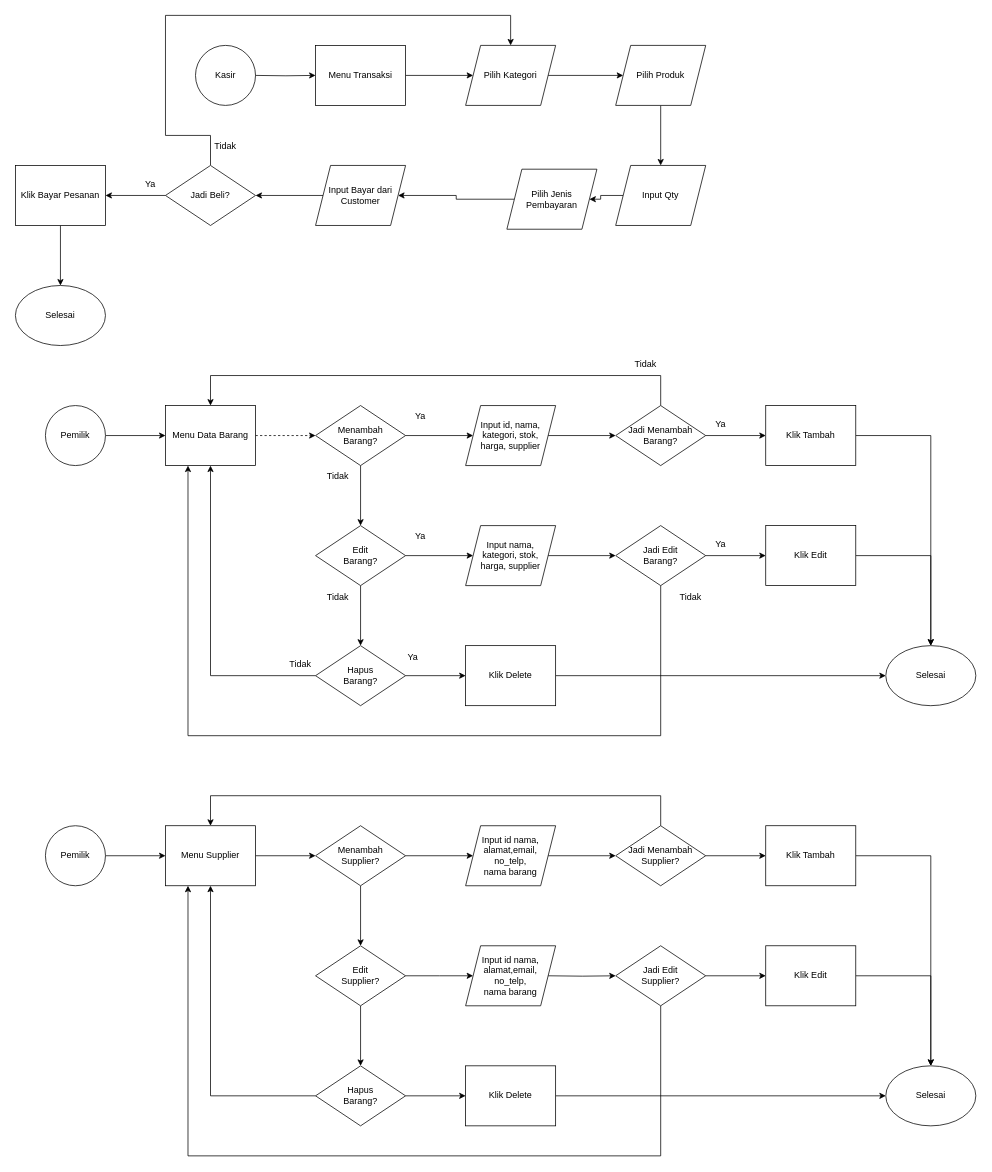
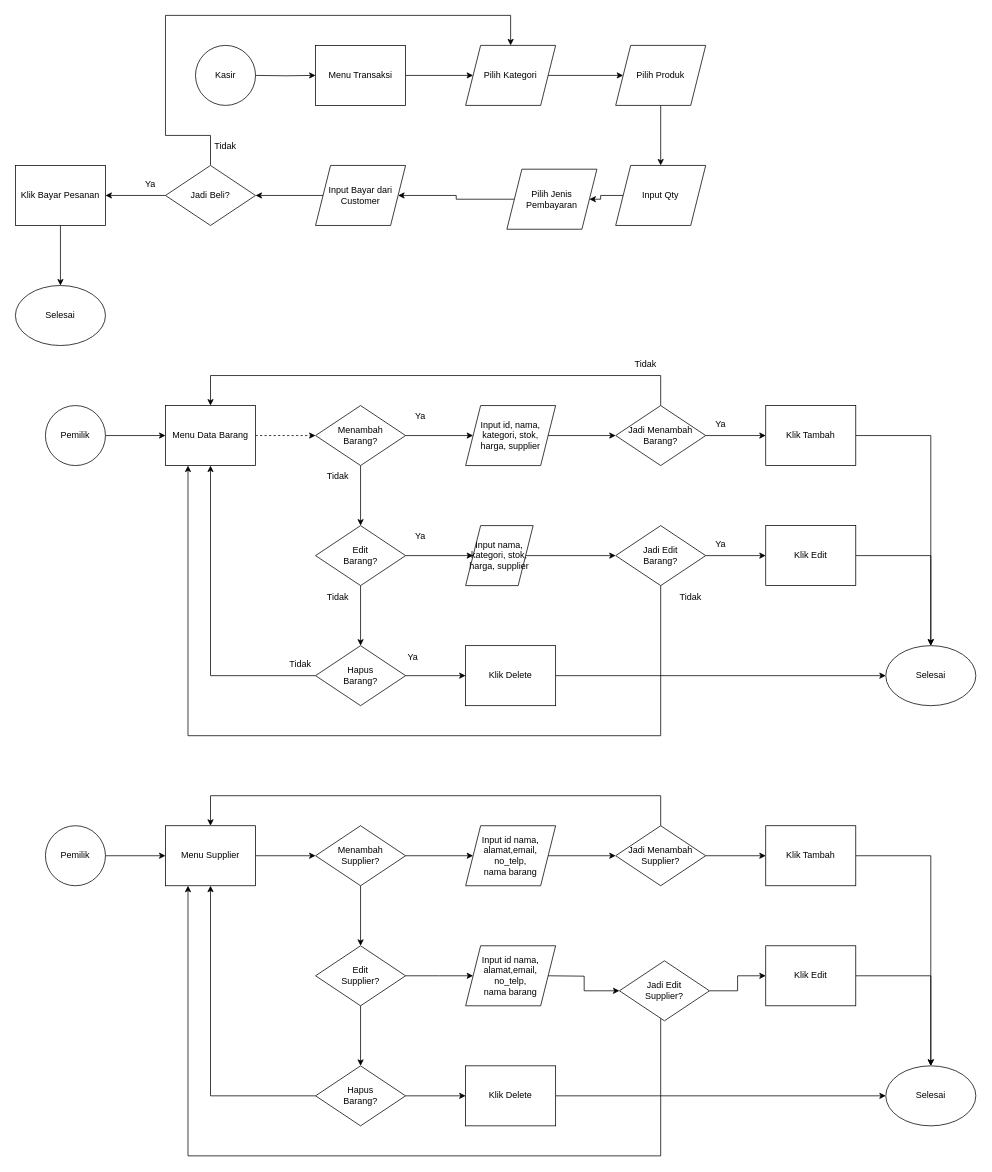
(510, 555) -> (499, 555)
(660, 975) -> (664, 990)
